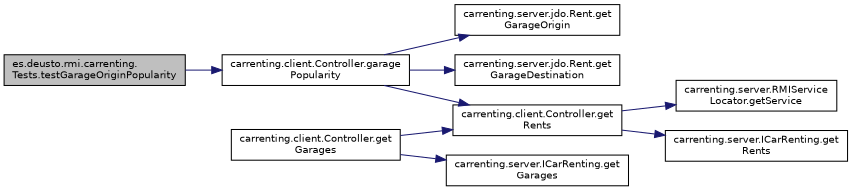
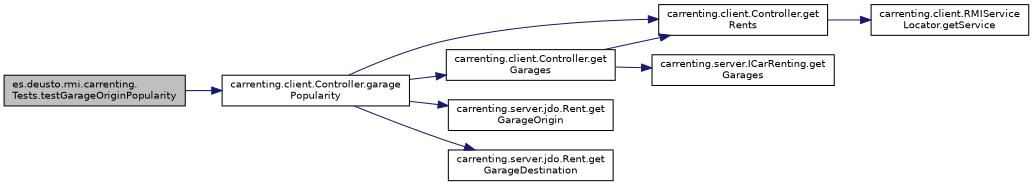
none -> (423, 78)
(756, 96) -> (950, 20)
(756, 146) -> none
